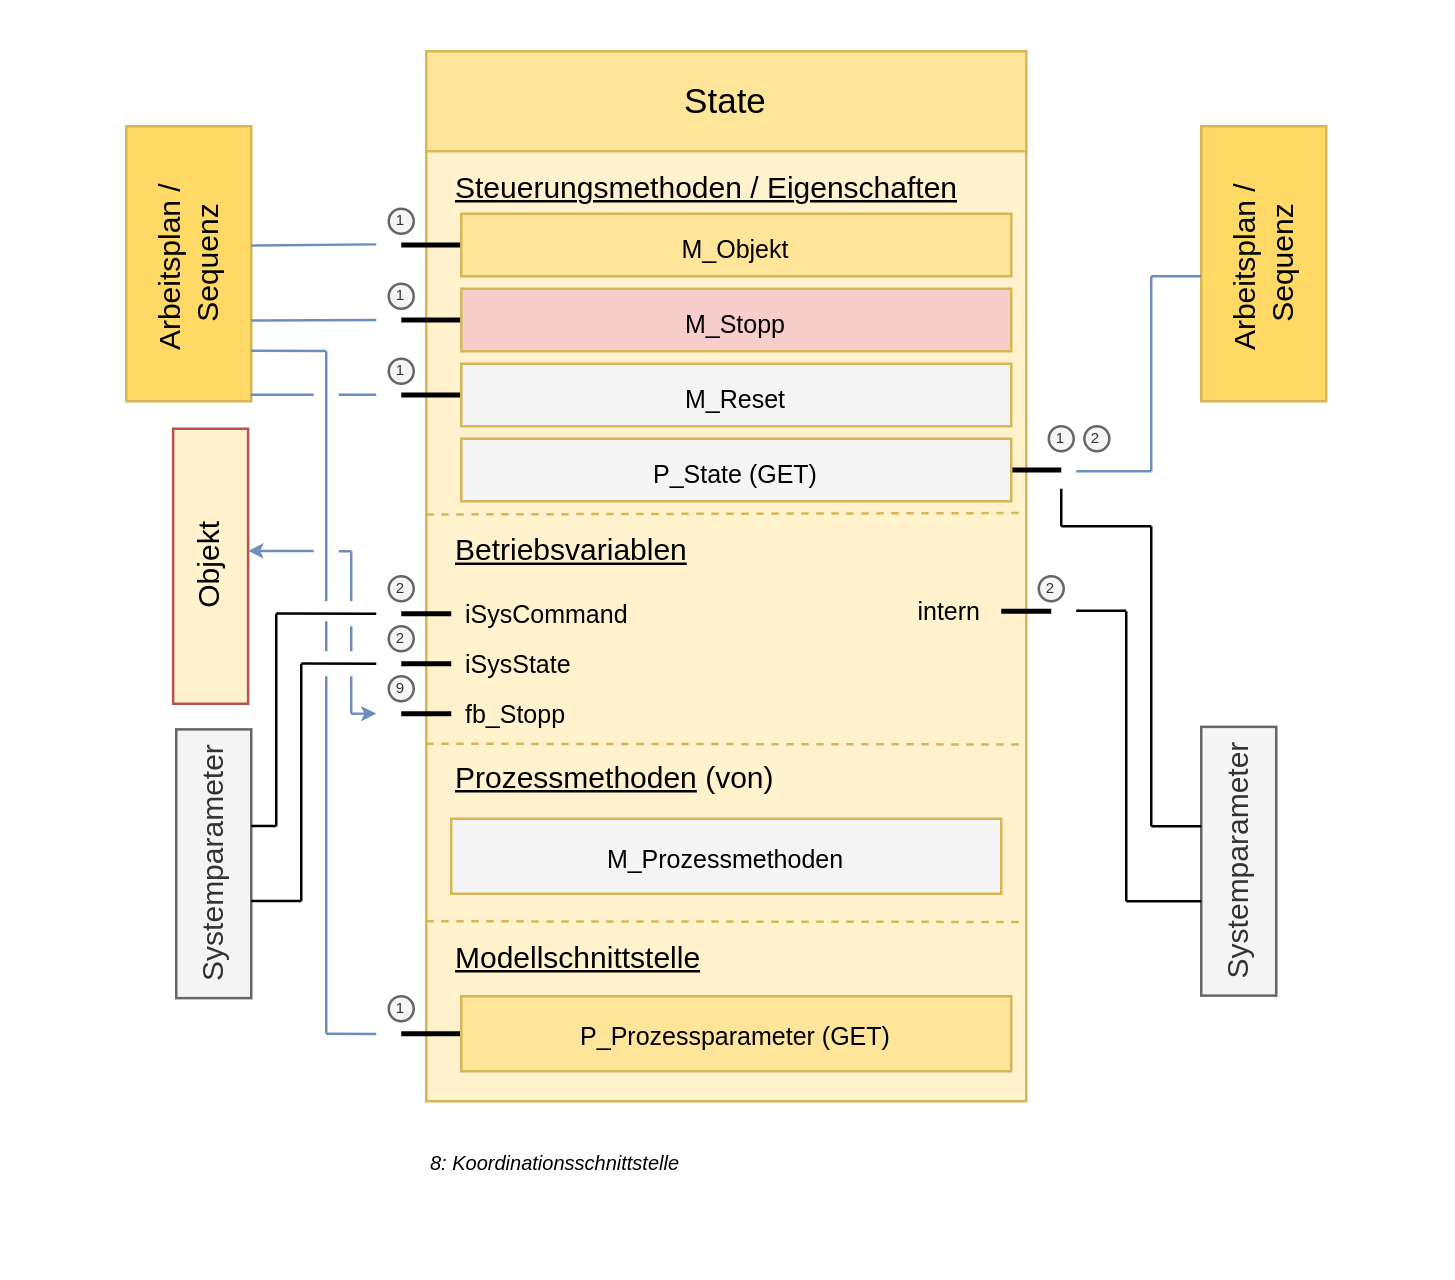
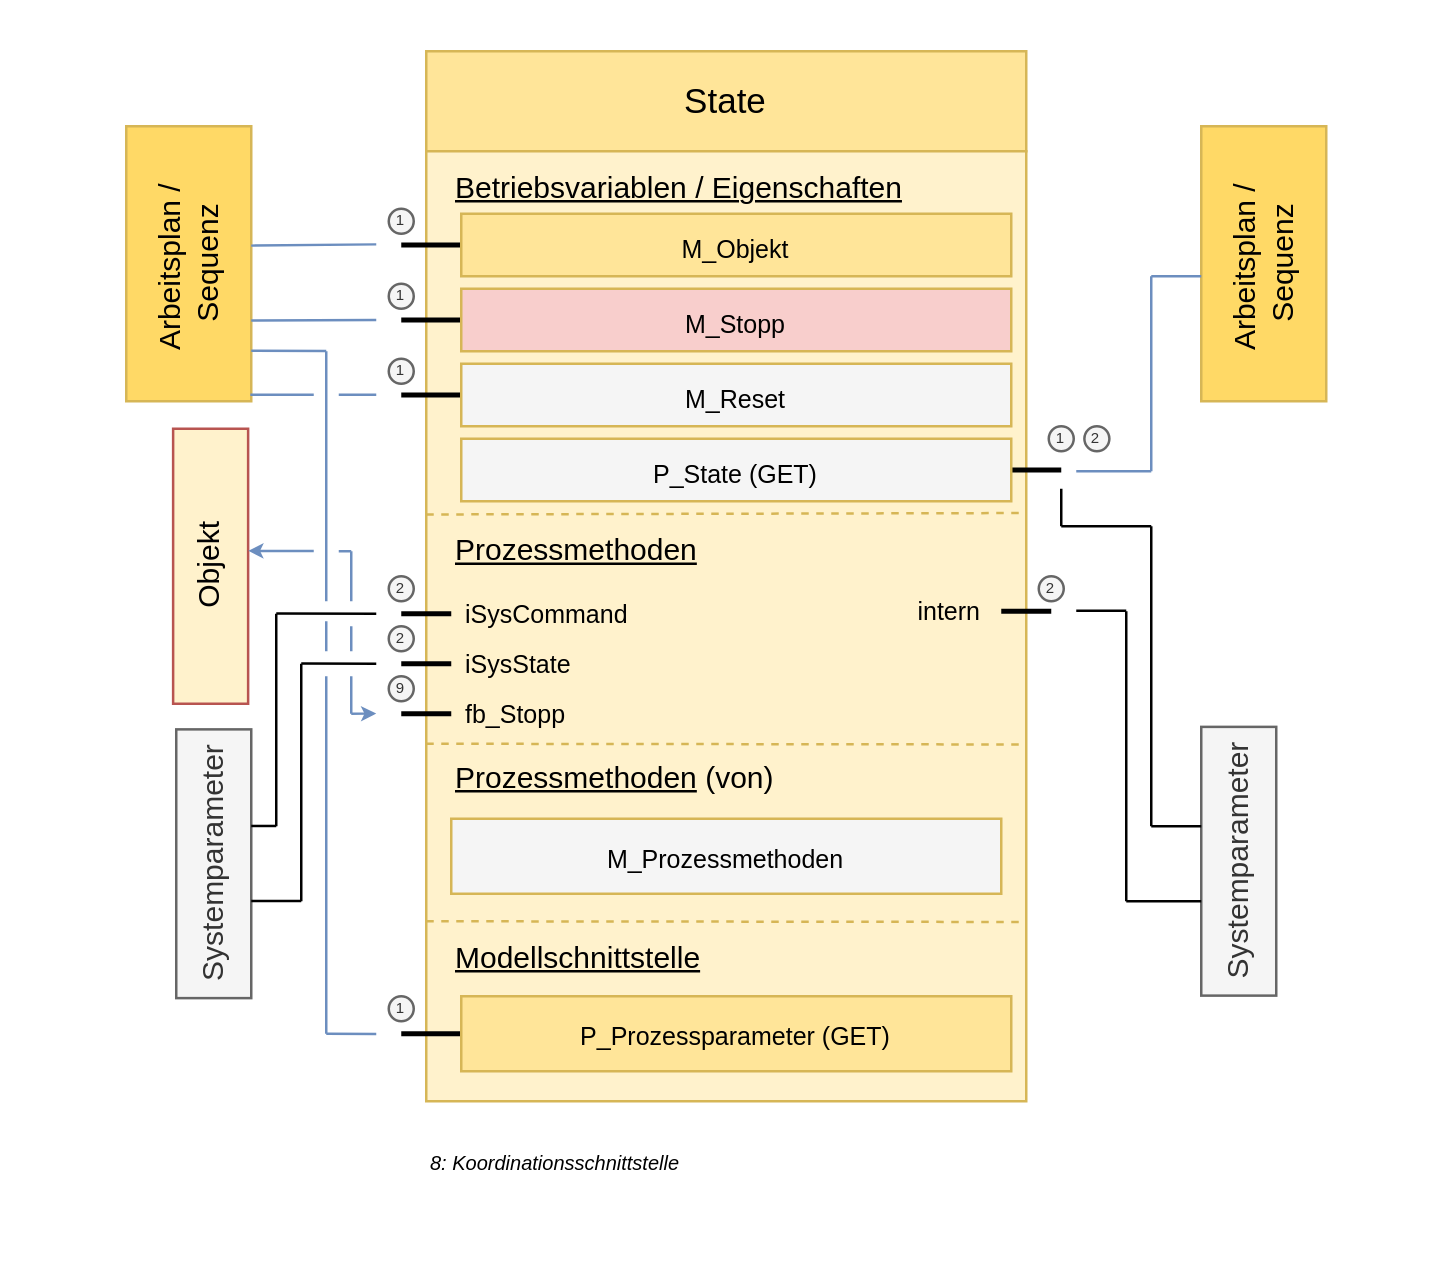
(729, 189) -> (710, 189)
(587, 551) -> (582, 551)
